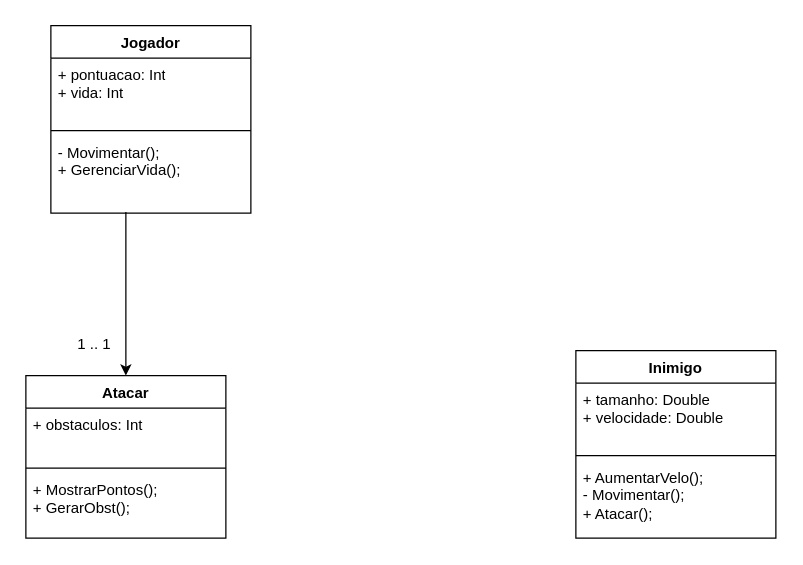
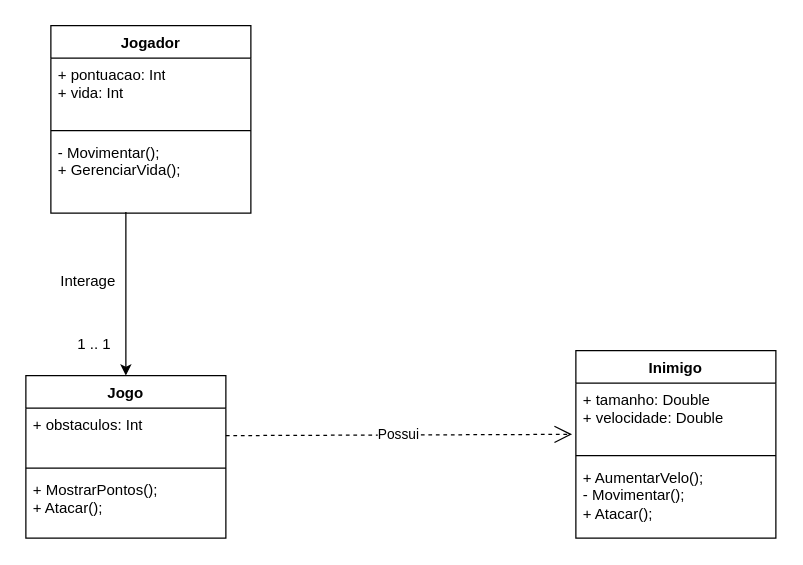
none -> (88, 282)
(126, 393) -> (126, 393)
none -> (398, 435)
(105, 500) -> (105, 500)
